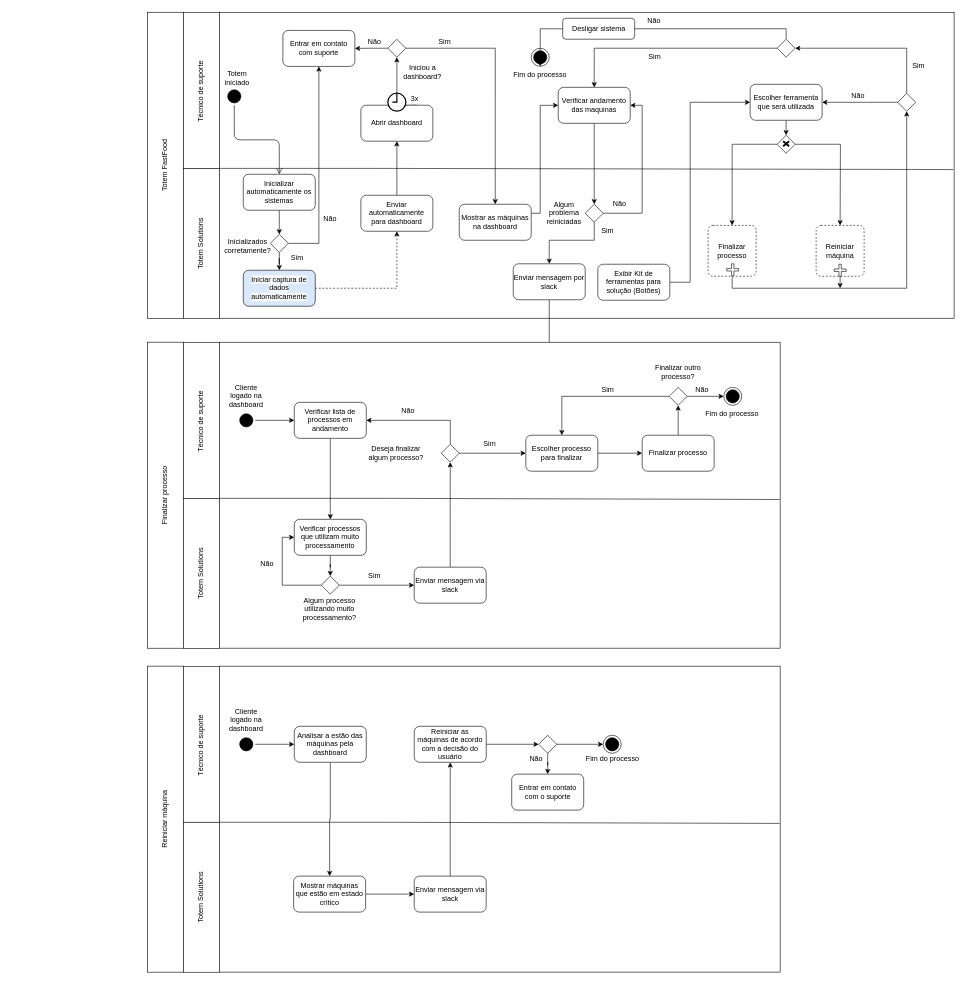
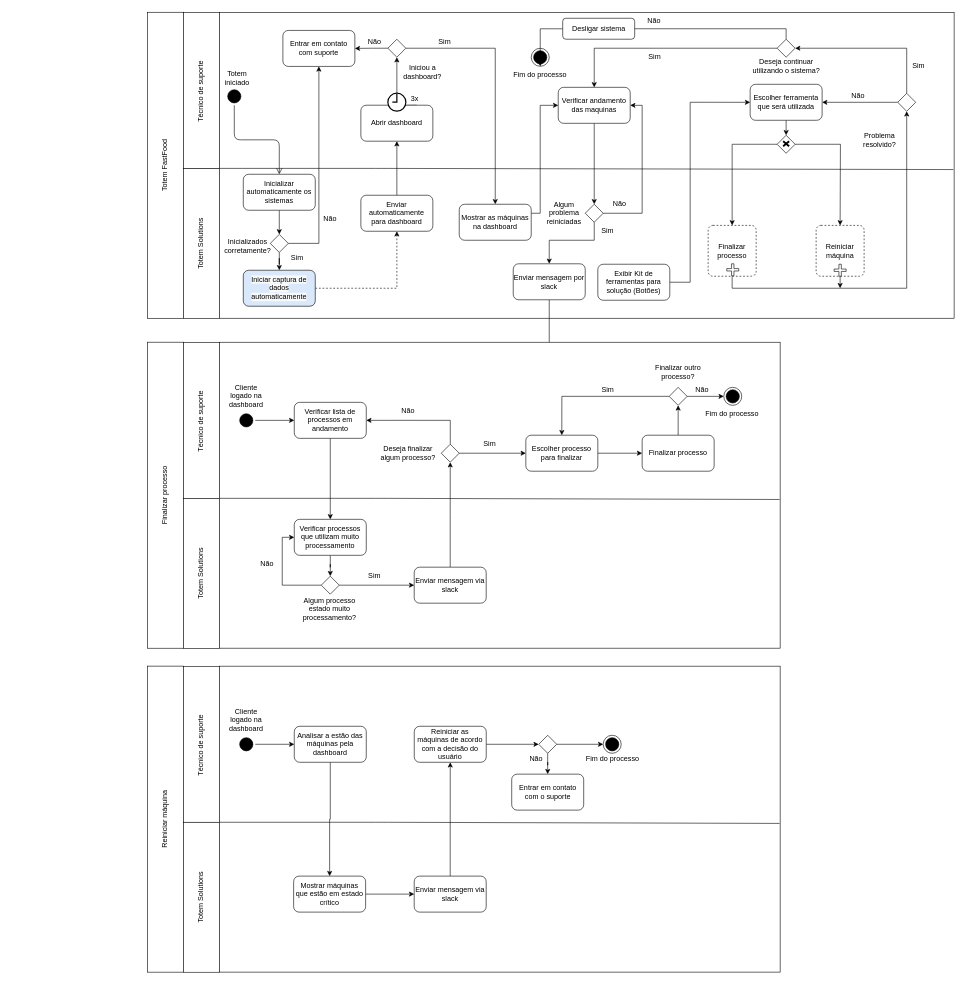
none -> (786, 66)
none -> (880, 140)
(396, 453) -> (408, 453)
(330, 609) -> (330, 609)
